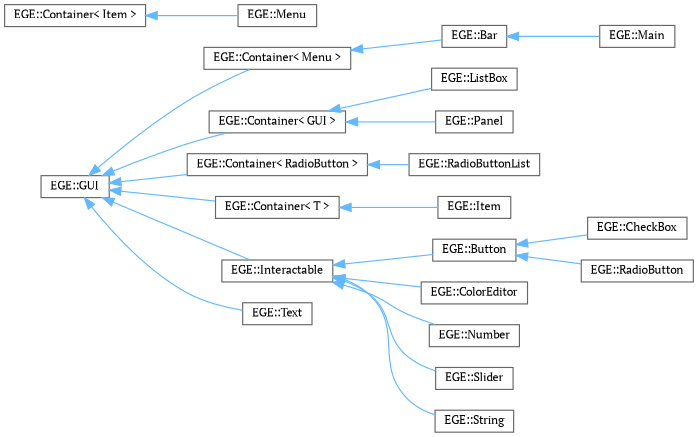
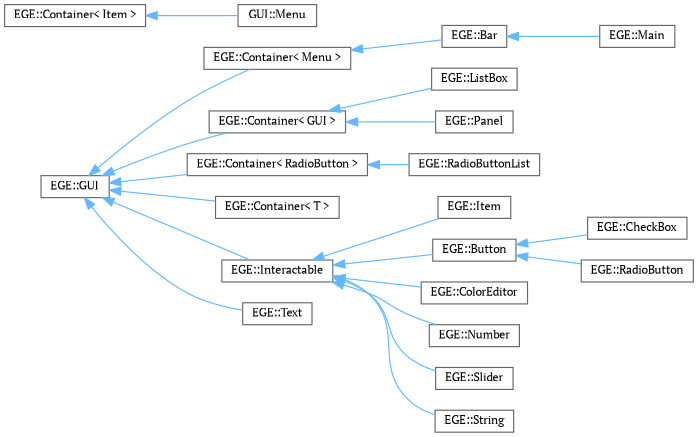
(277, 16) -> (277, 16)
(395, 207) -> (382, 237)
